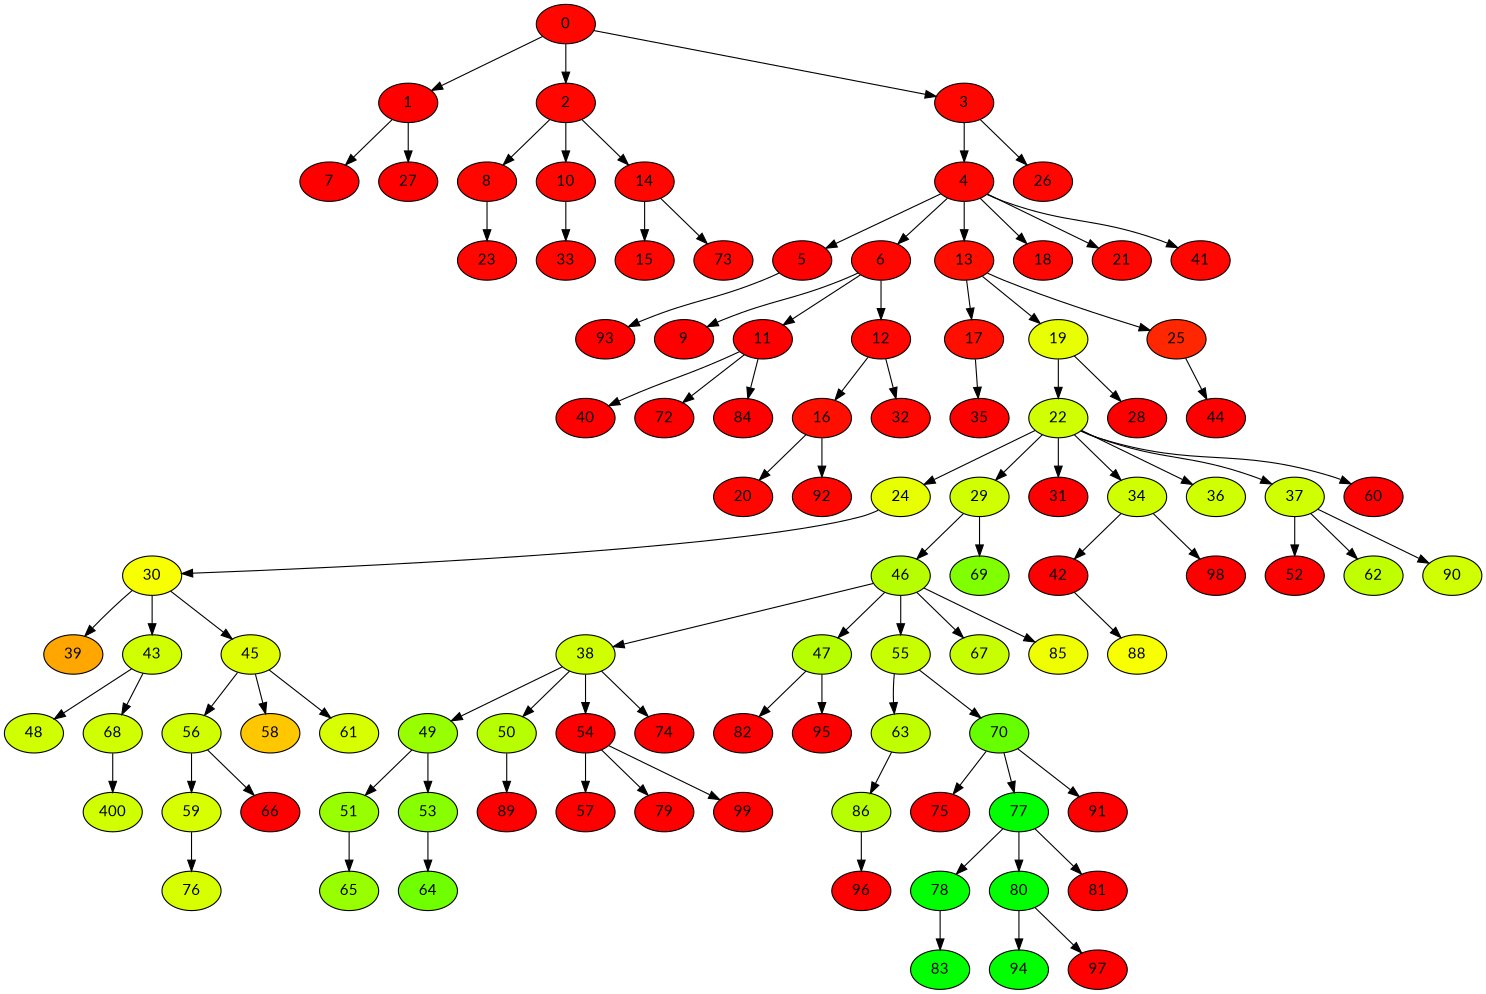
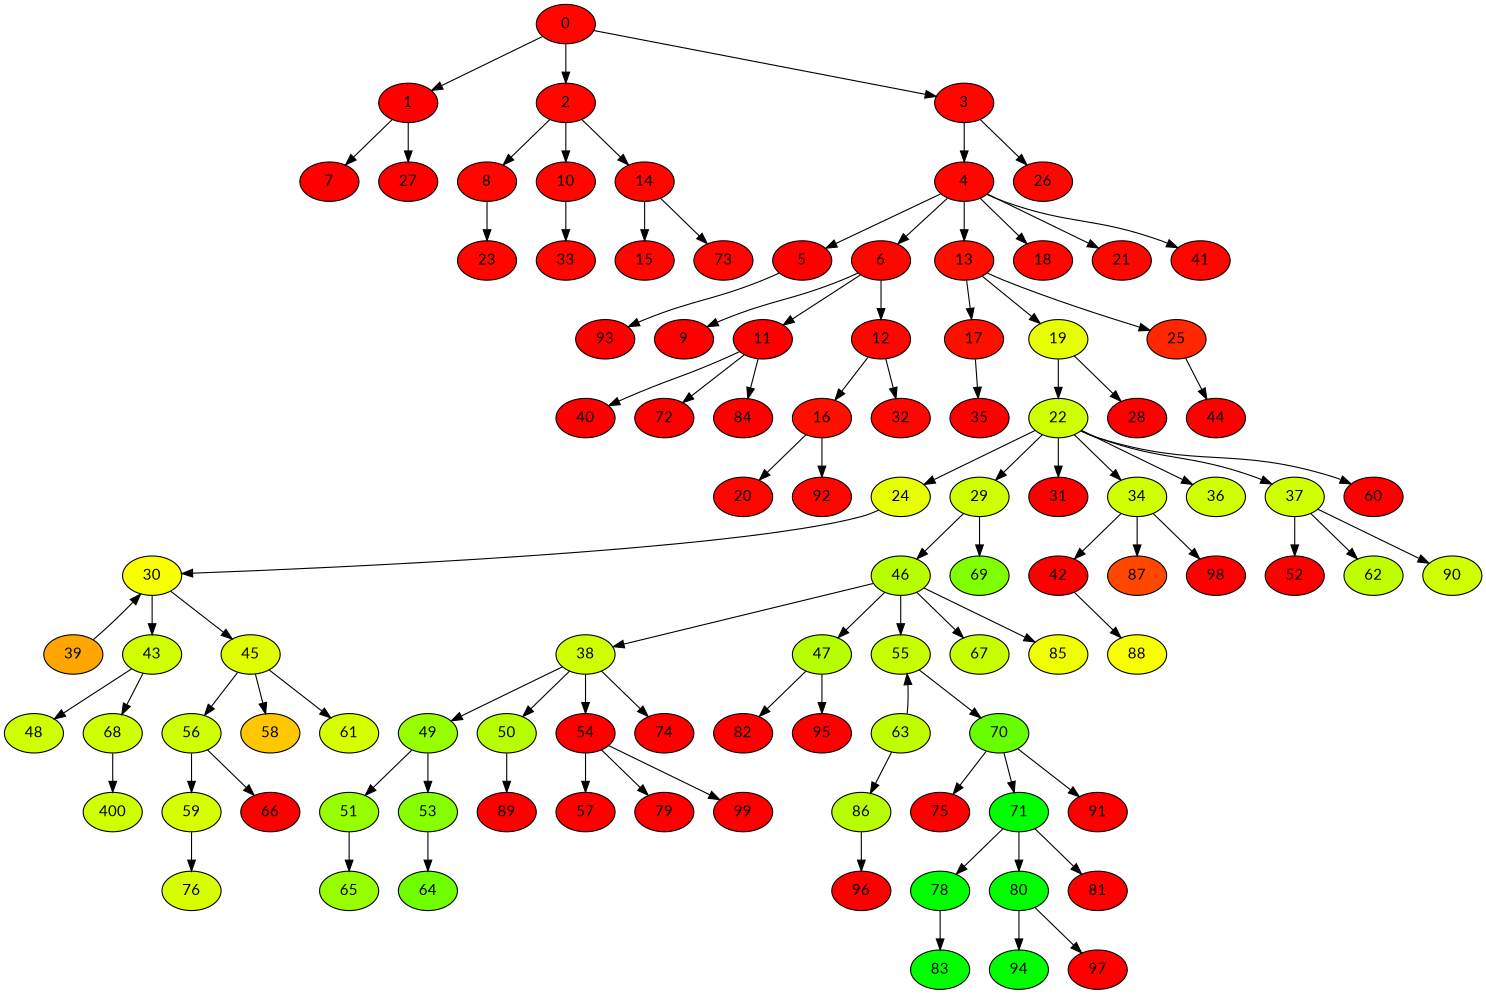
none -> (1137, 576)
(112, 609) -> (113, 621)
(893, 688) -> (908, 699)
(1019, 812) -> (1019, 812)
